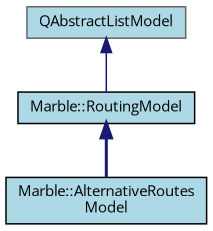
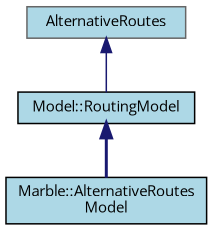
(106, 22) -> (106, 22)
(106, 108) -> (106, 108)
